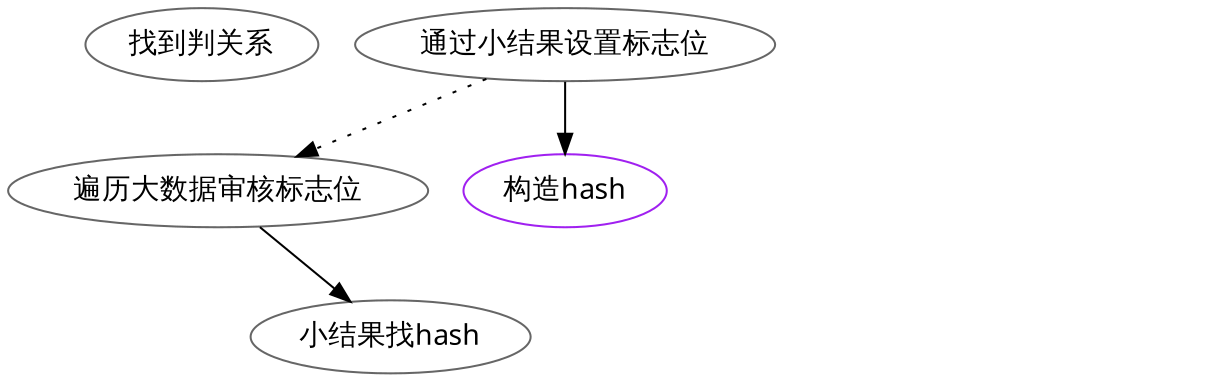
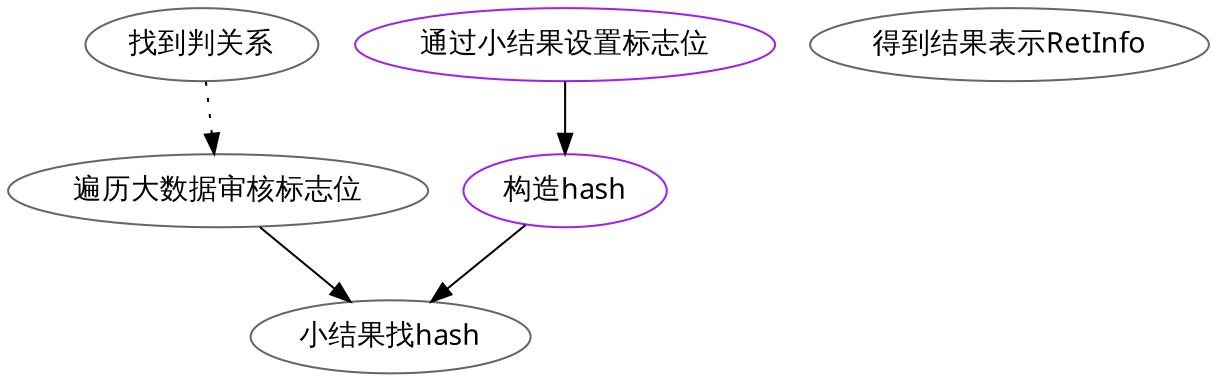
(565, 45) -> (565, 45)
none -> (1010, 45)
(401, 114) -> (209, 108)
none -> (486, 257)
